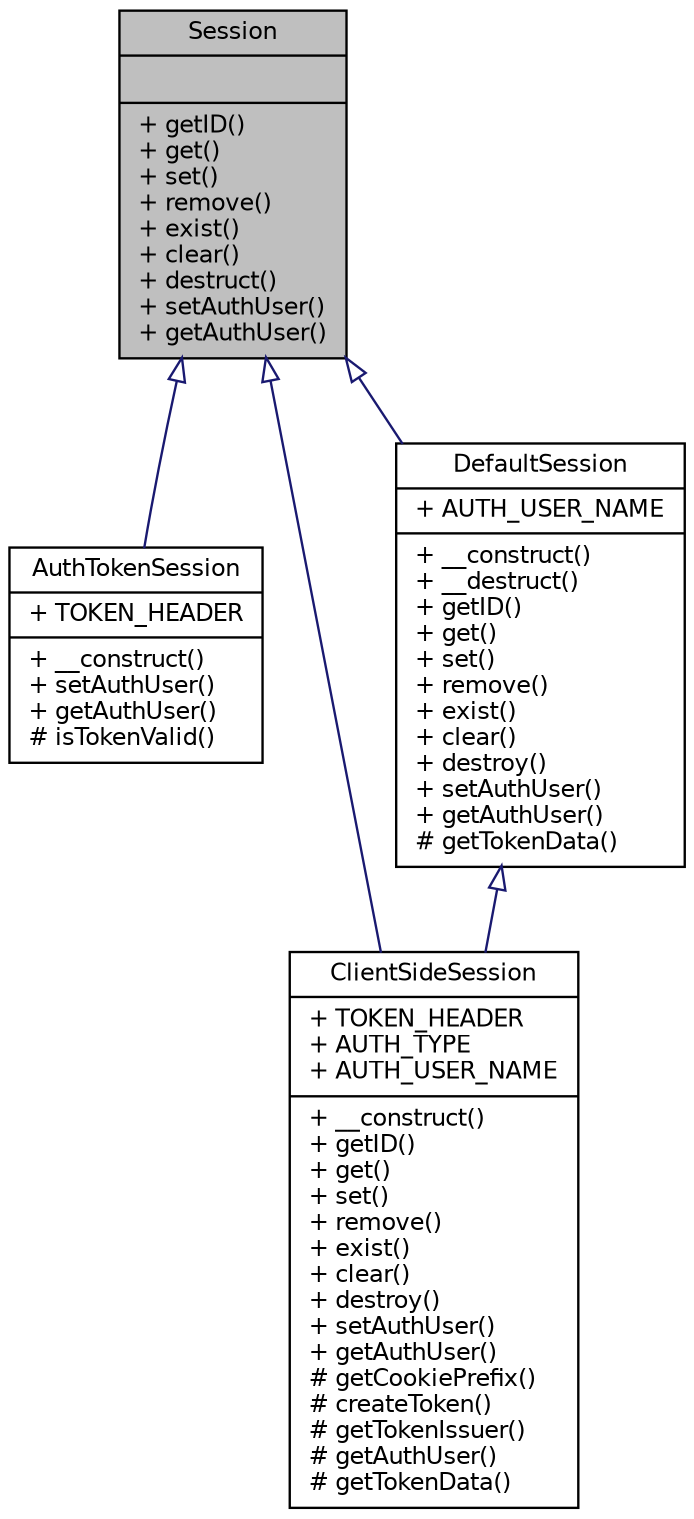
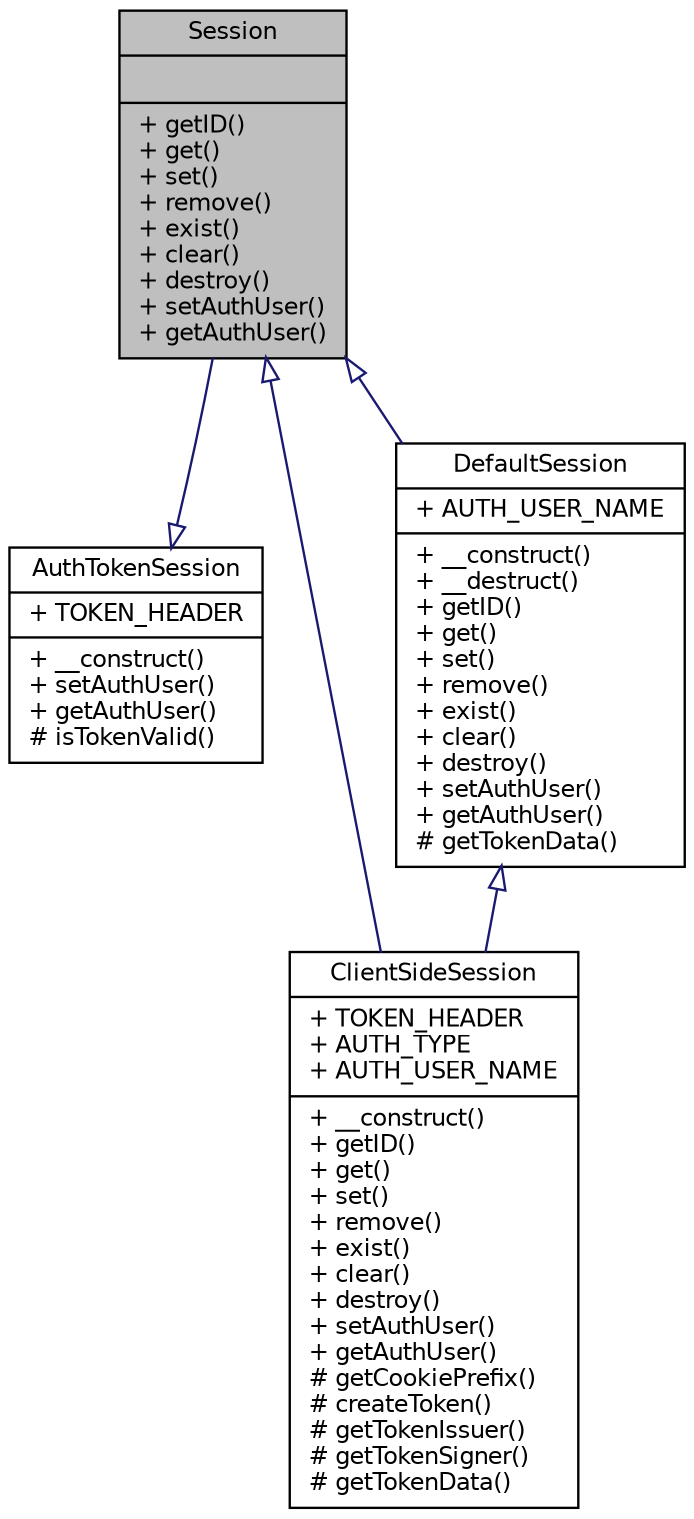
(208, 281) -> (205, 281)
(159, 465) -> (196, 442)
(403, 1457) -> (420, 1457)
